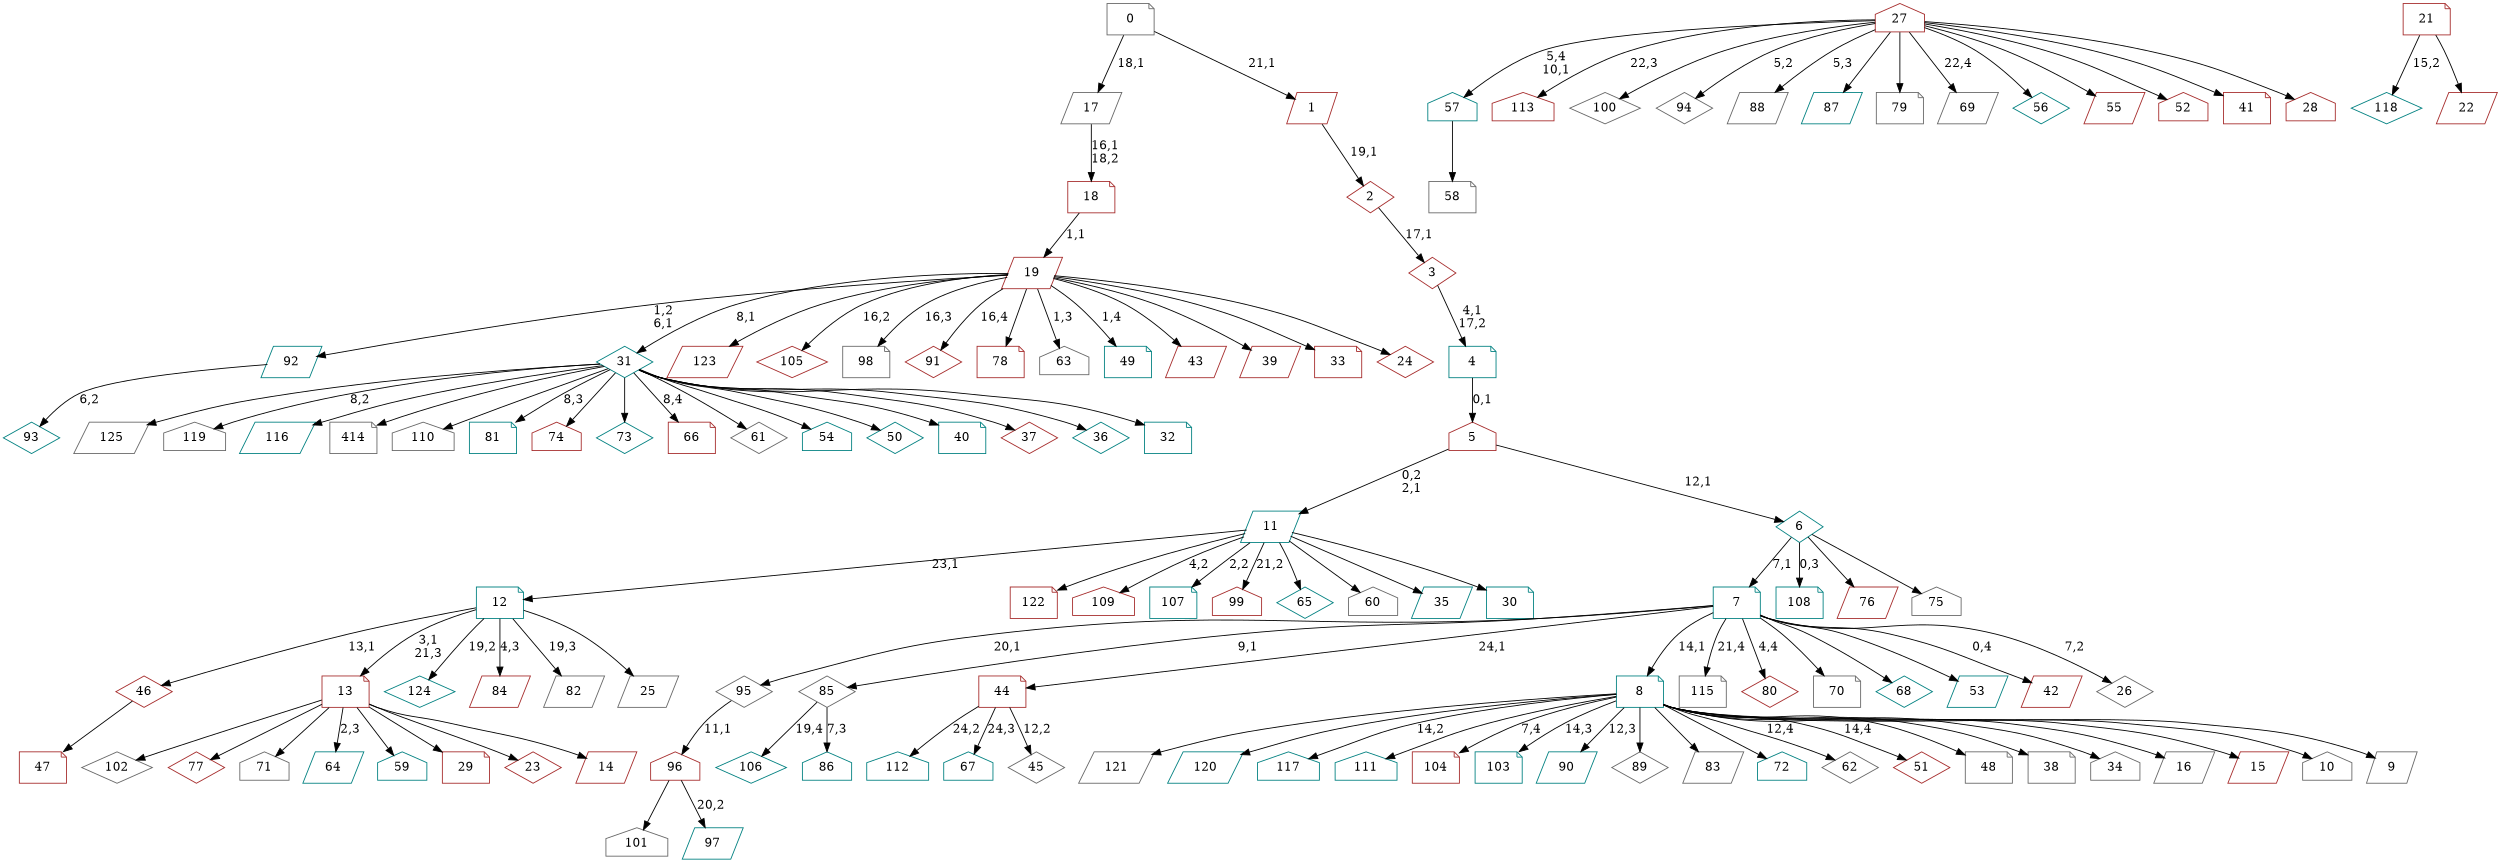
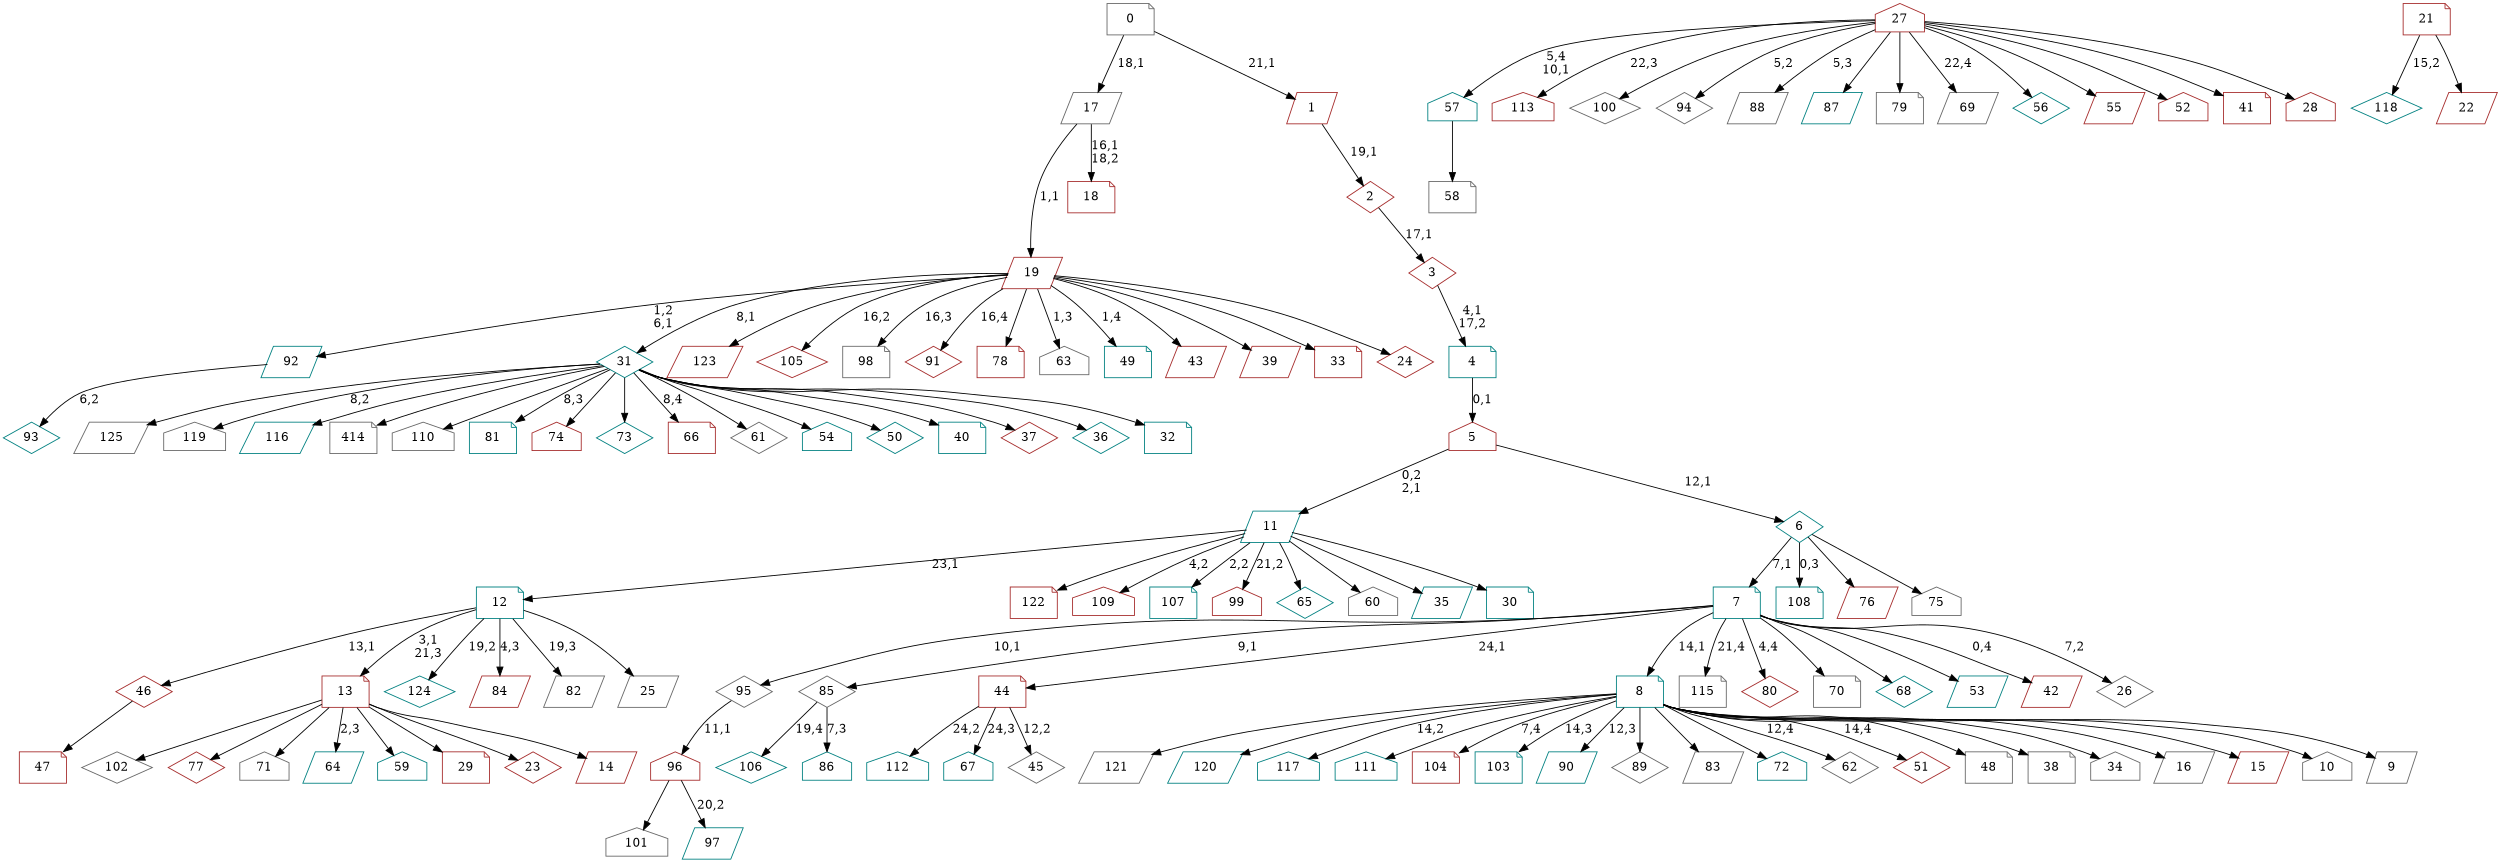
(1064, 232) -> (1040, 181)
(1008, 647) -> (1008, 647)
